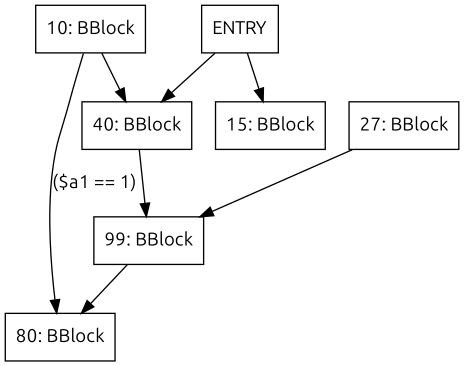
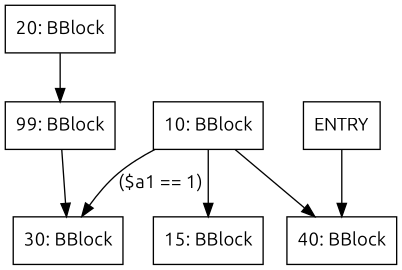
(253, 71) -> (208, 176)
(404, 126) -> (60, 29)
(142, 176) -> none
(60, 337) -> (68, 241)
